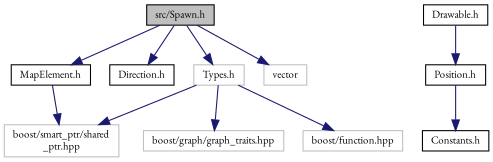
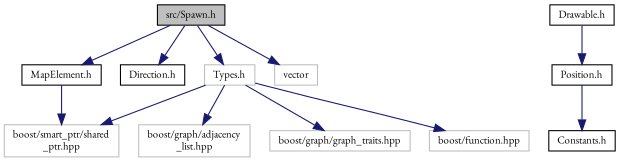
none -> (194, 141)
